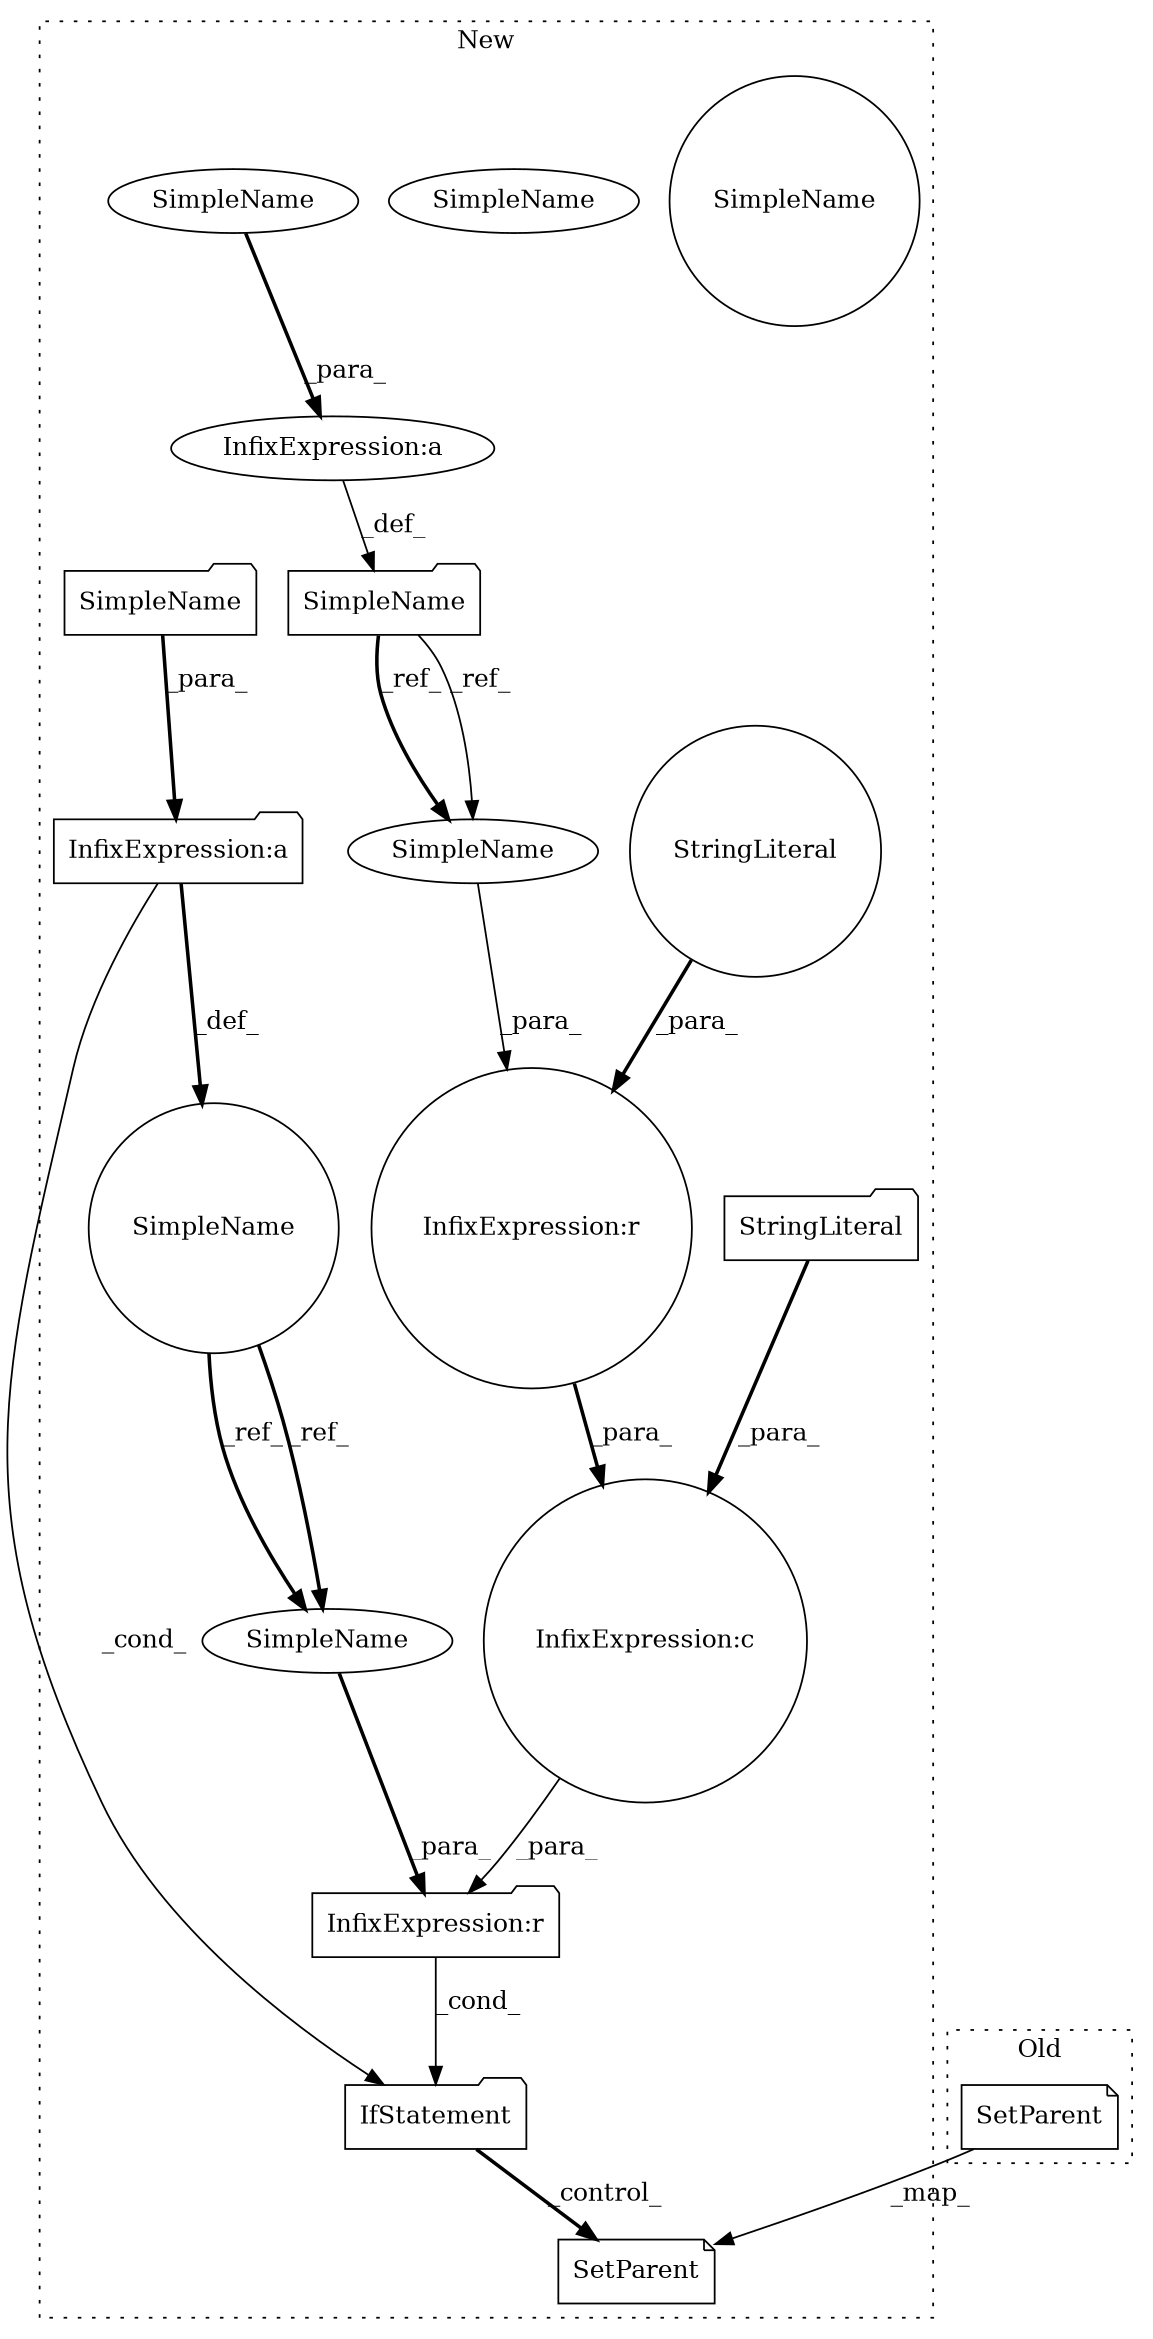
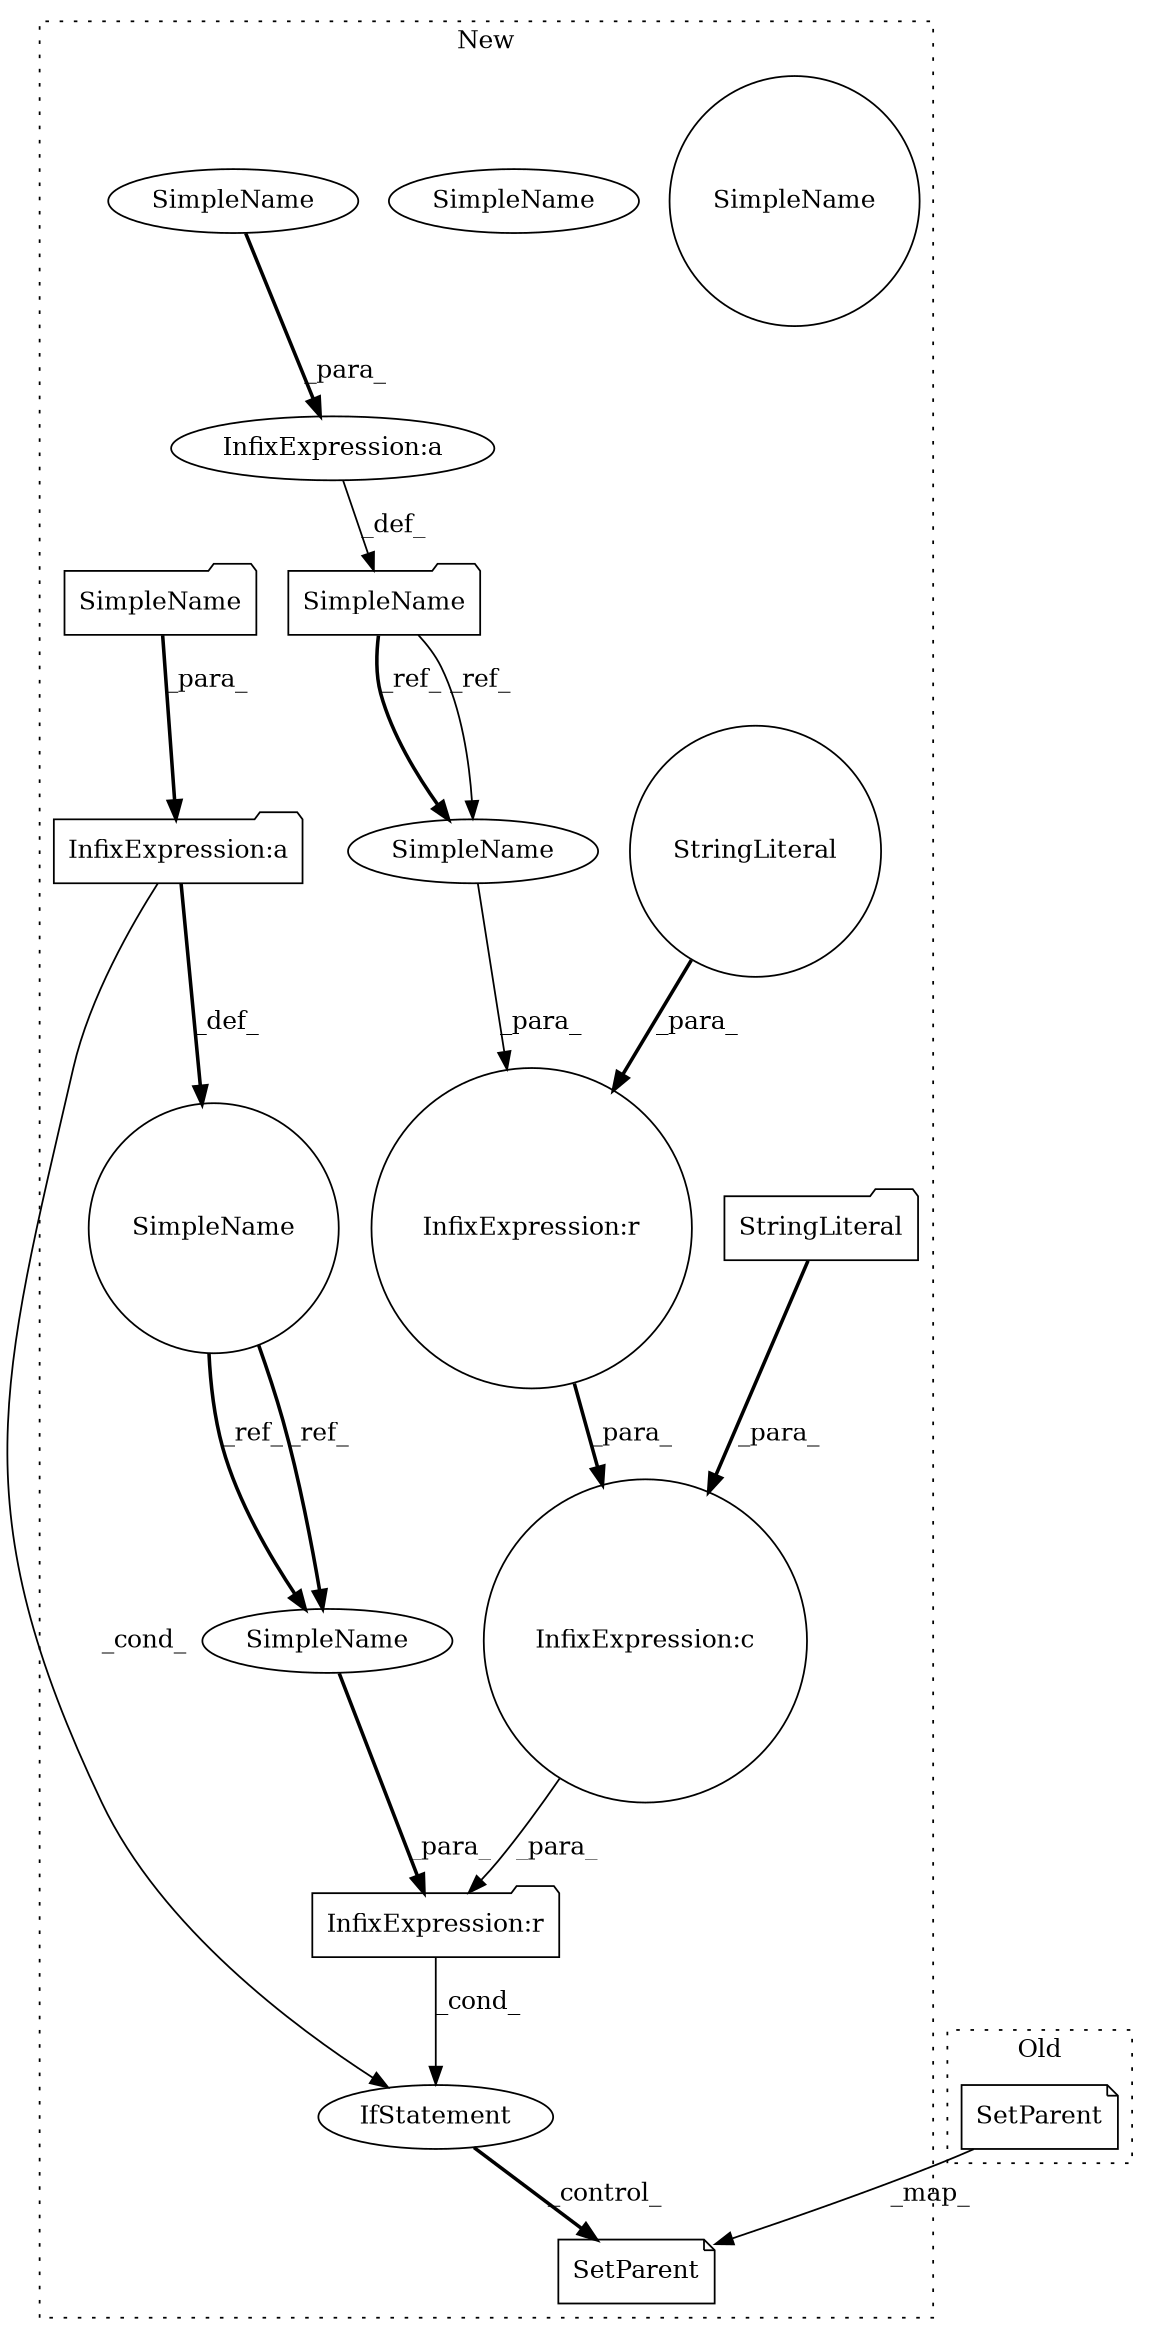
(436, 2117) -> (436, 2117)
